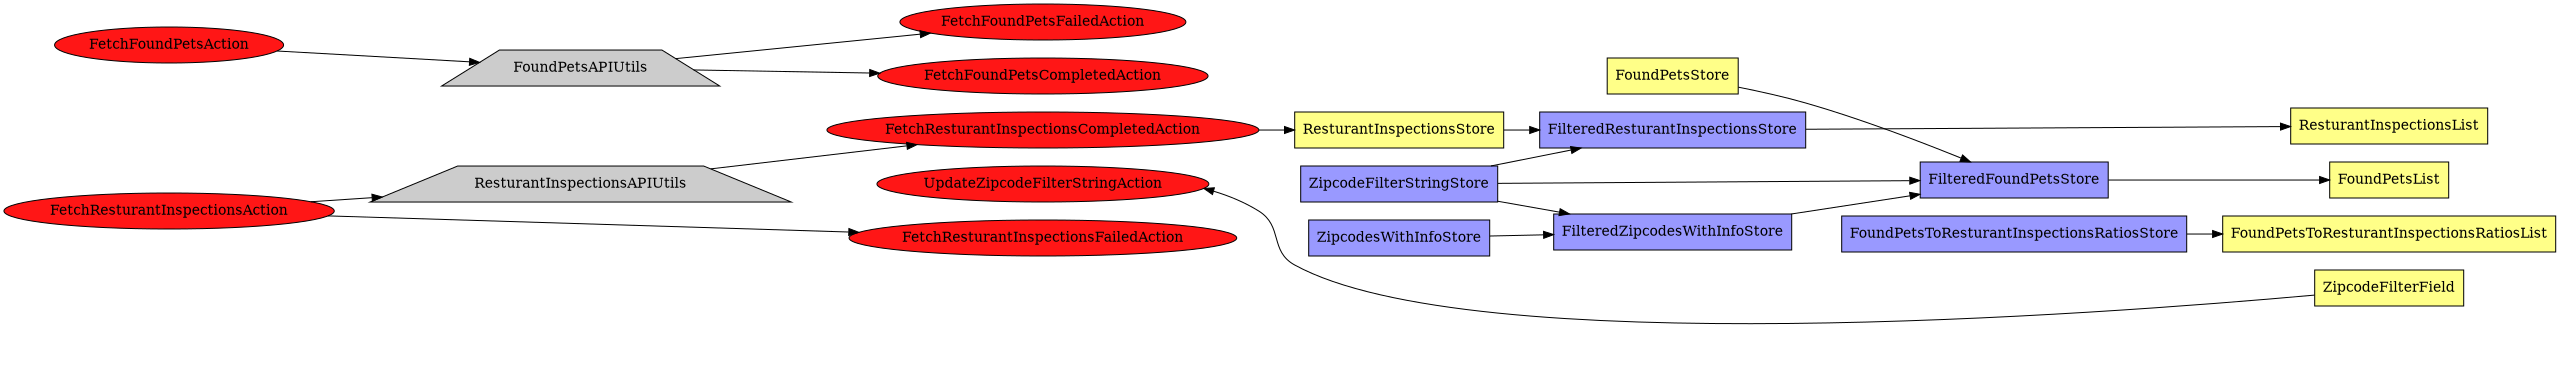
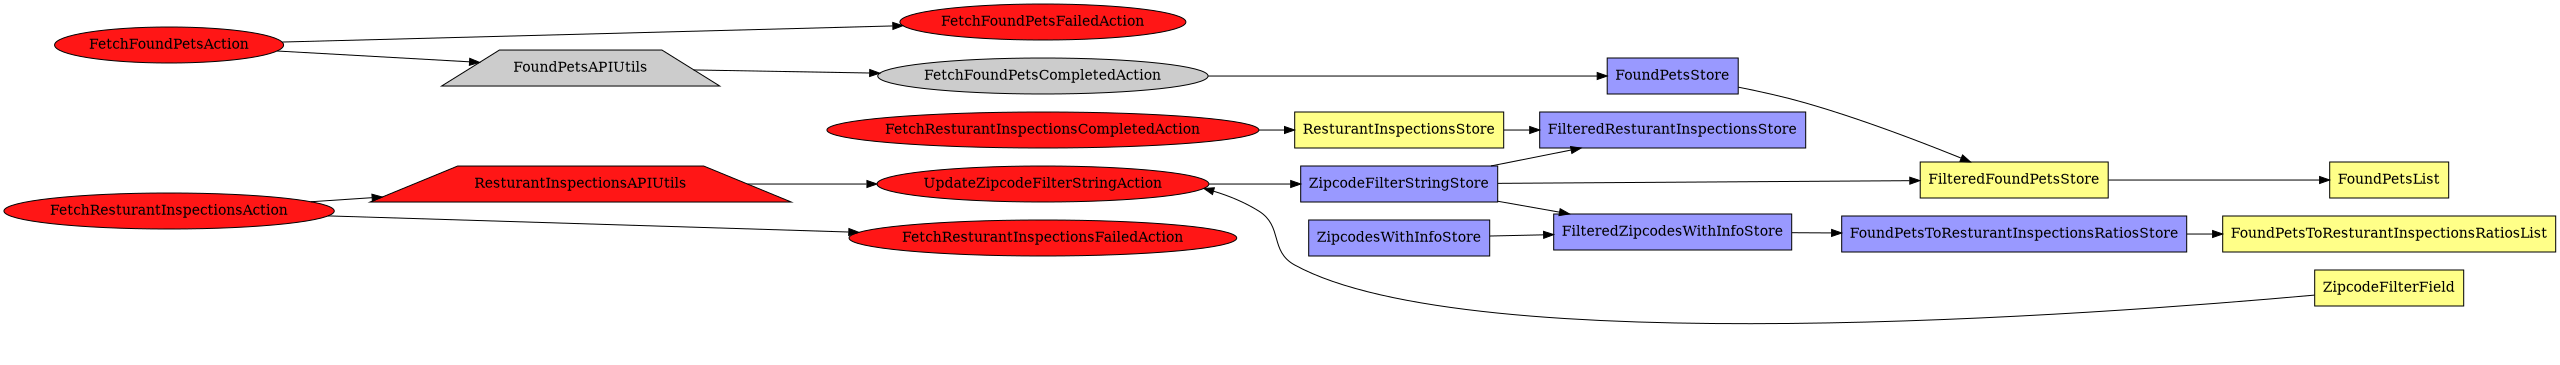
(798, 46) -> (587, 34)
(1043, 76) -> (1043, 76)
none -> (1402, 76)
(1673, 76) -> (1673, 76)
(2389, 126) -> none
(809, 157) -> (807, 184)
(2014, 180) -> (2014, 180)
(581, 184) -> (581, 184)
none -> (1250, 184)
(1851, 205) -> (1812, 233)
